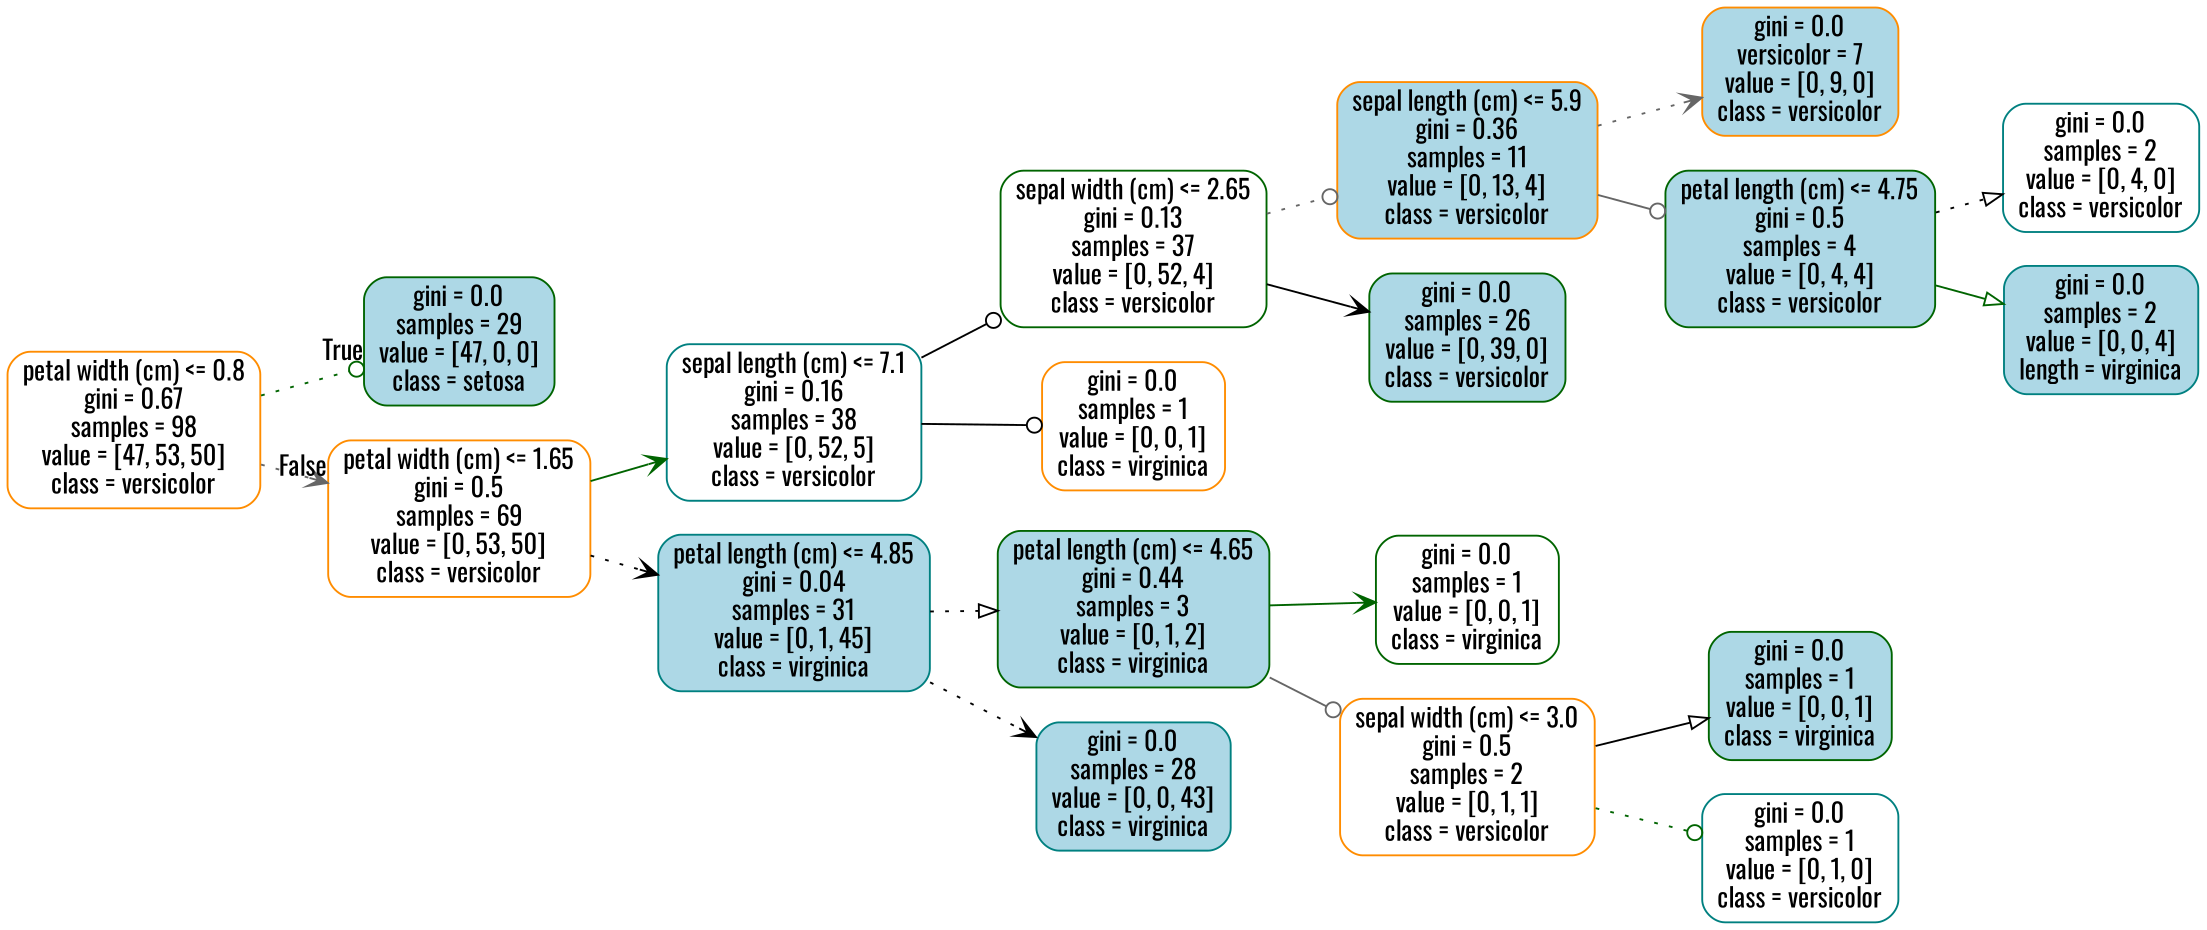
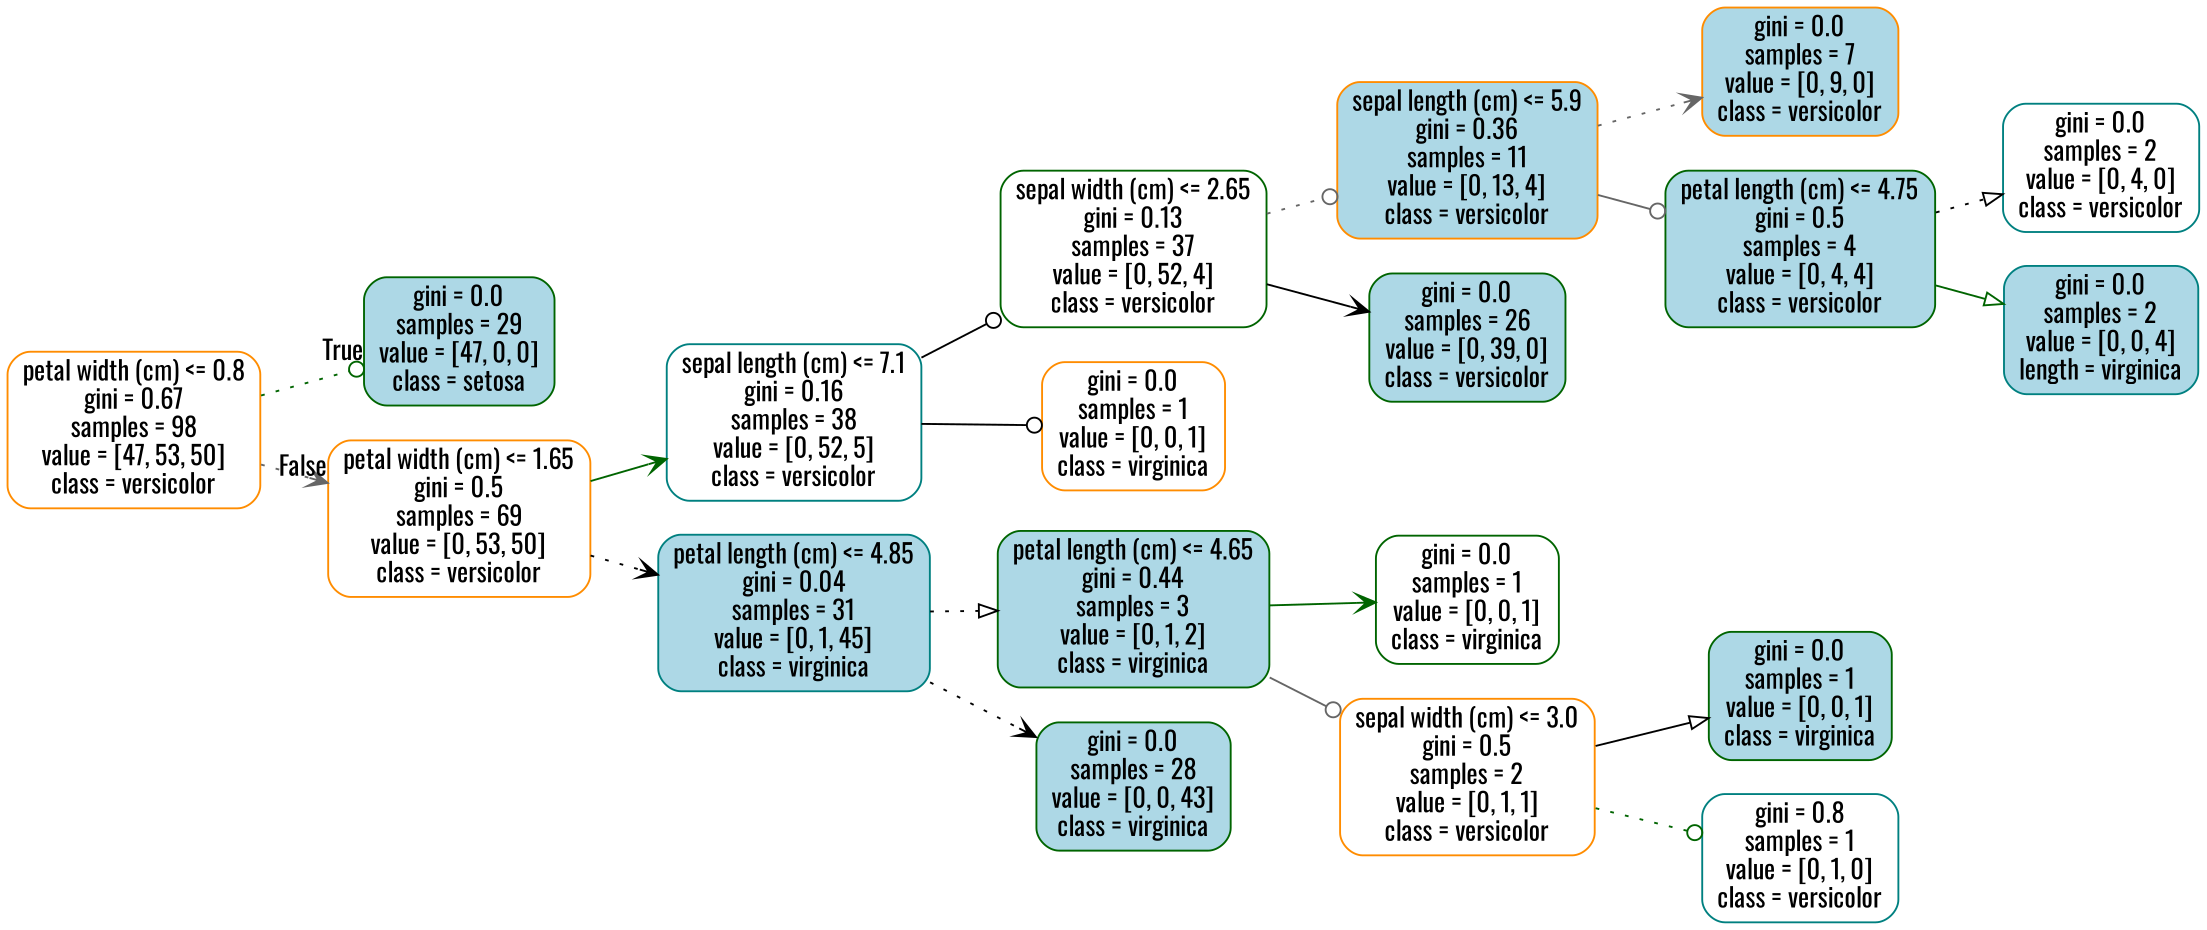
(1800, 72) -> (1800, 72)
(1134, 787) -> (1134, 787)
(1800, 858) -> (1800, 858)
